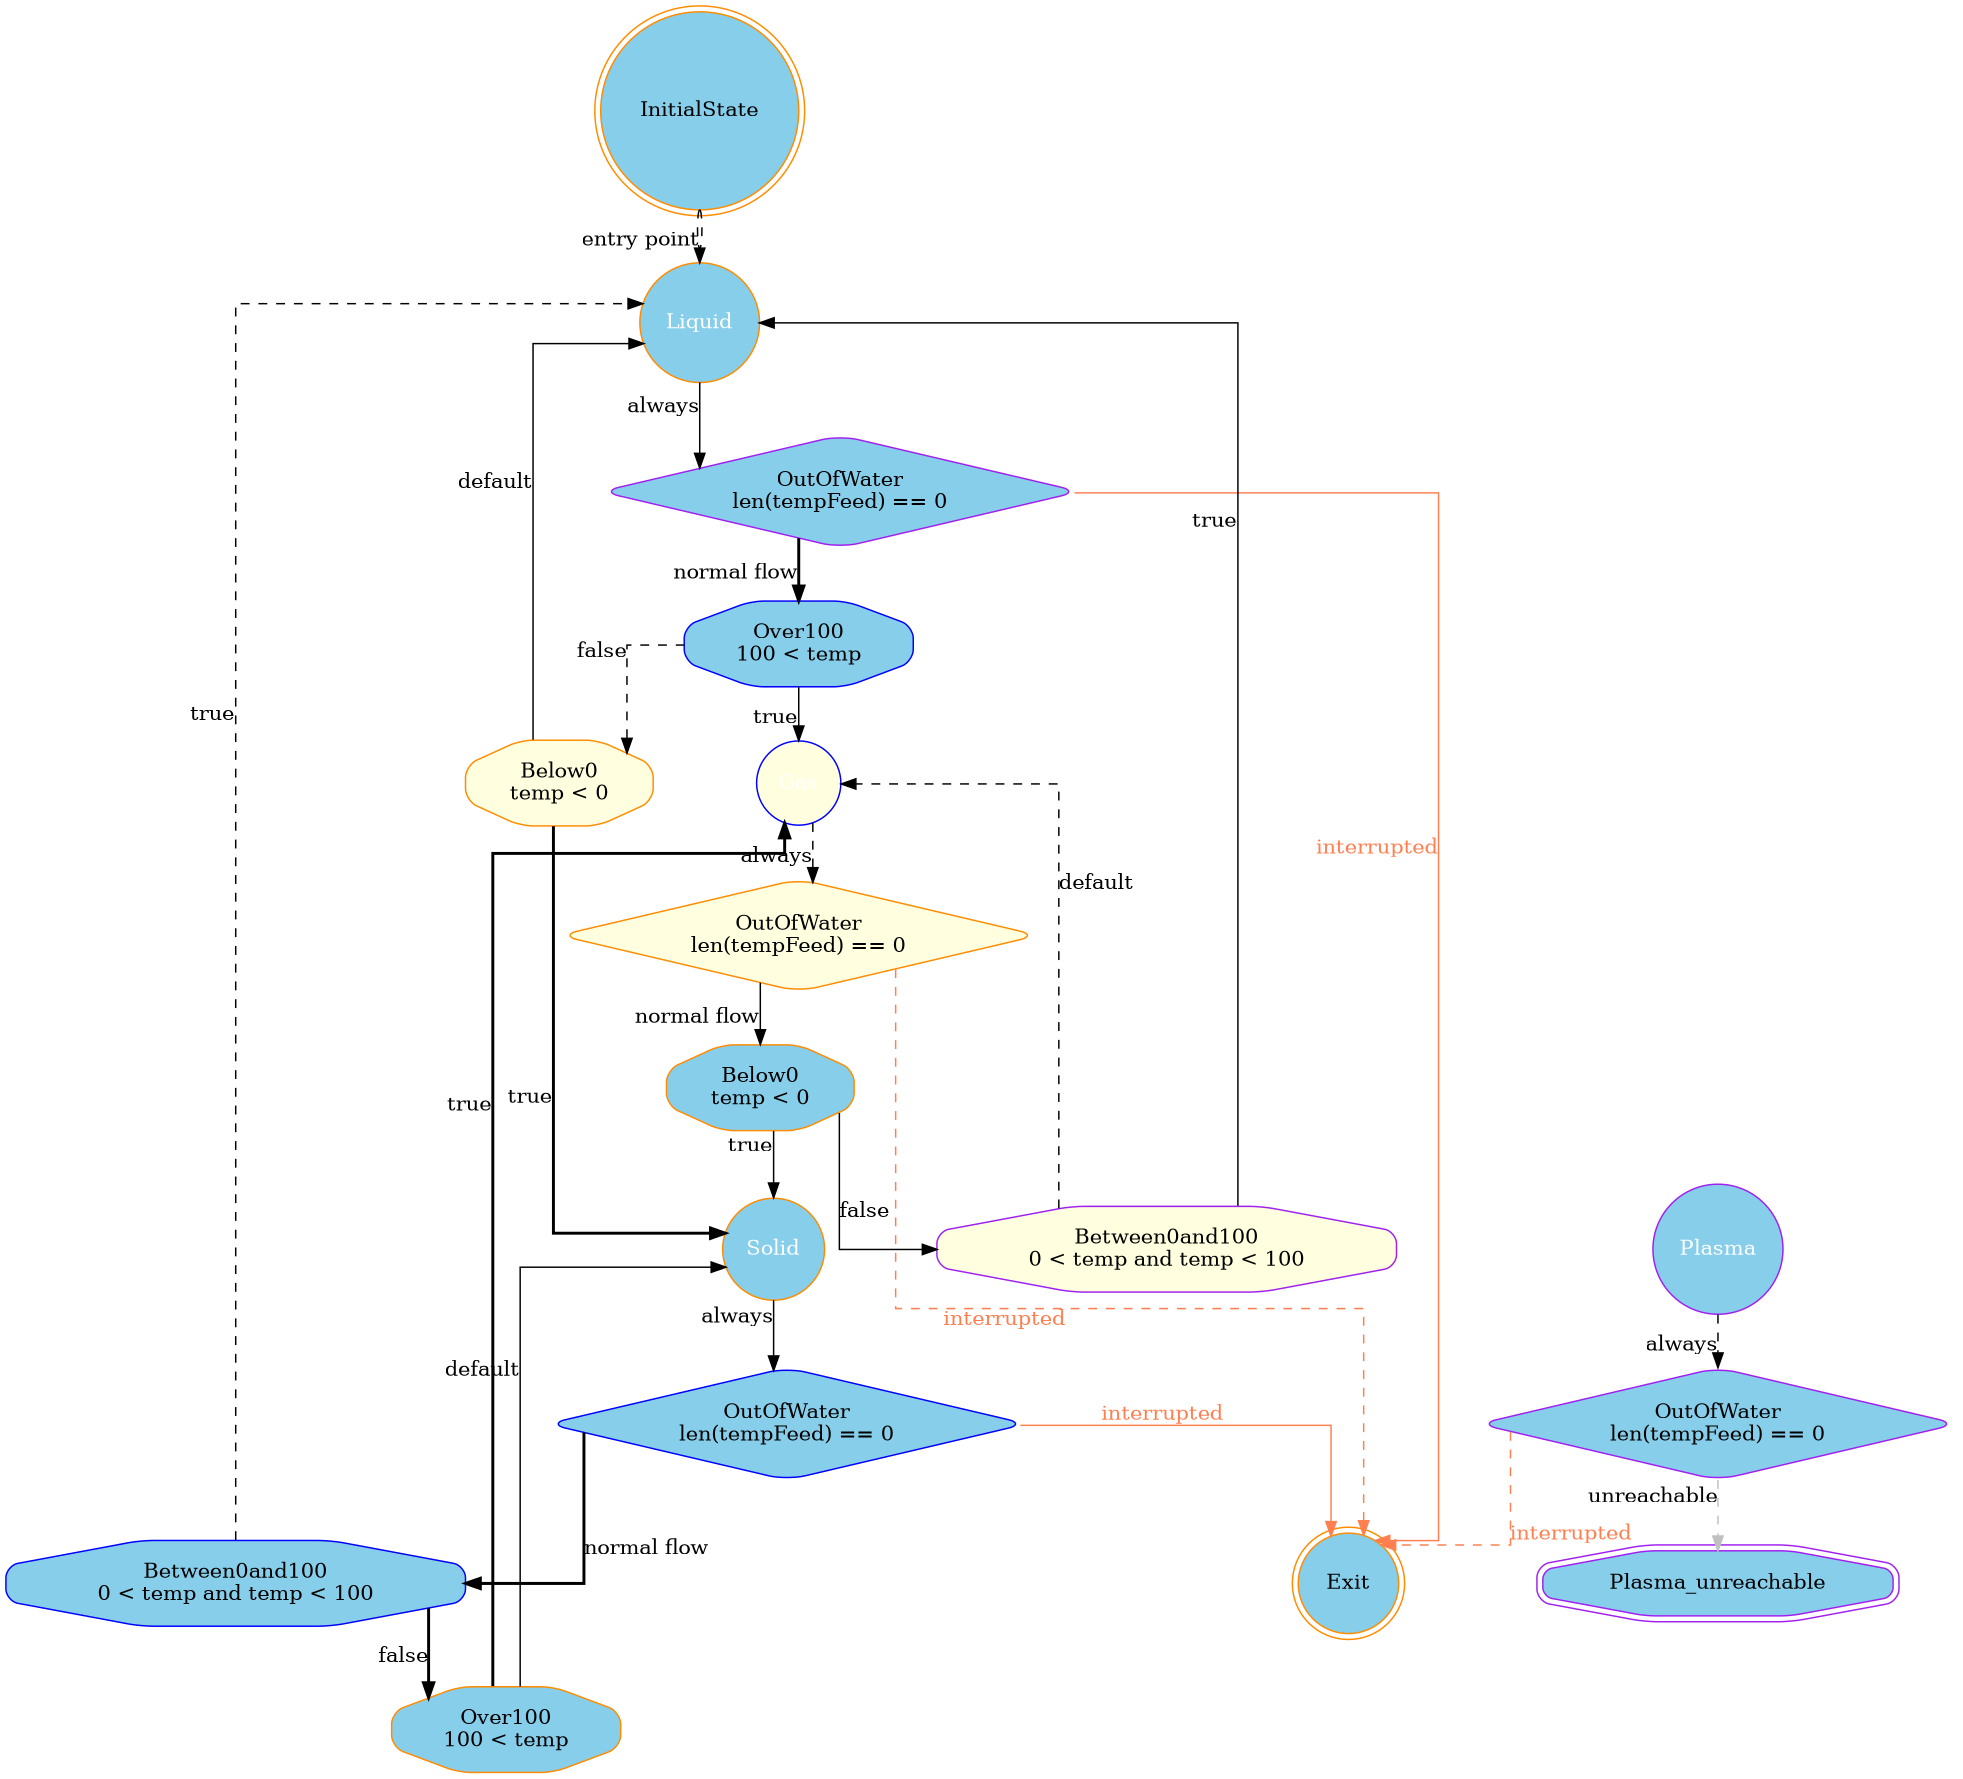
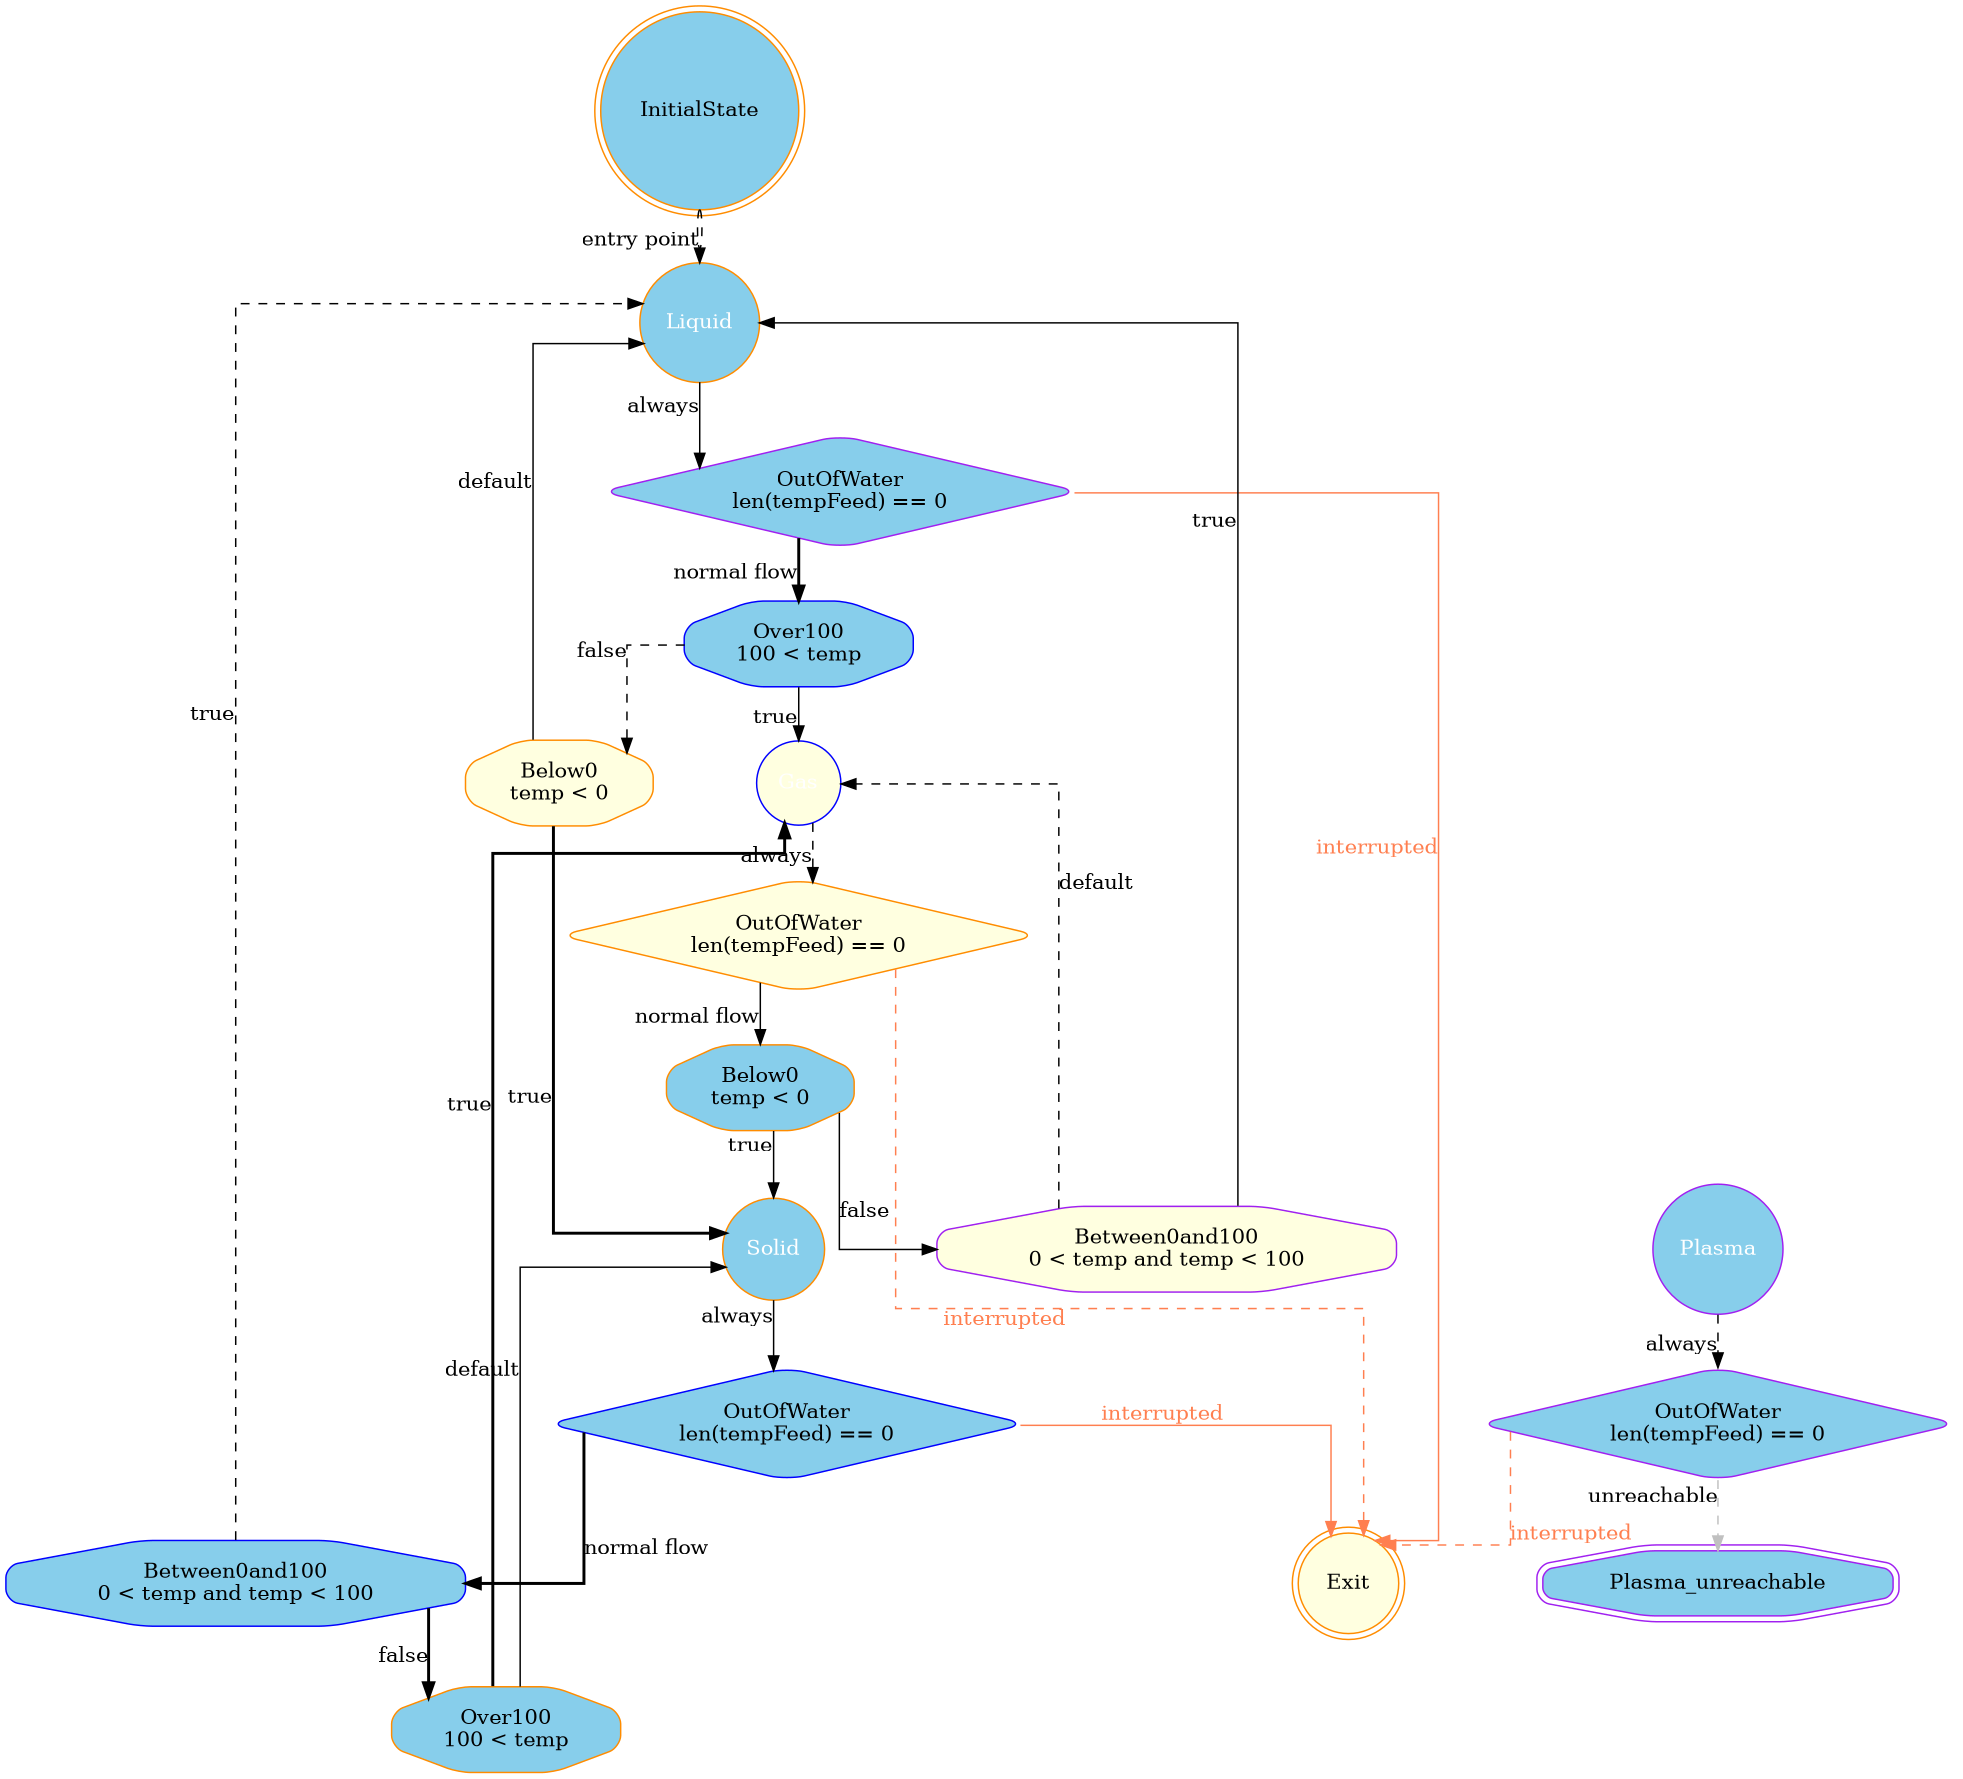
(1348, 1583) -> (1348, 1583)
